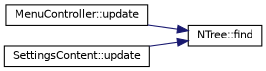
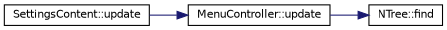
(163, 44) -> (163, 15)
